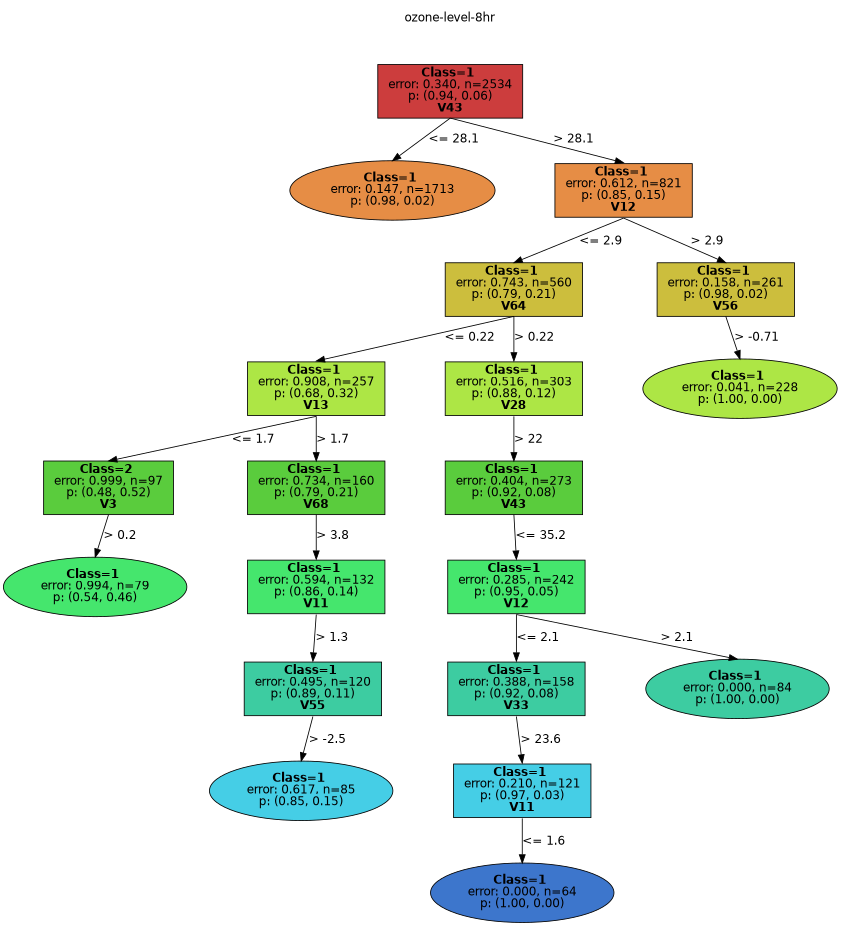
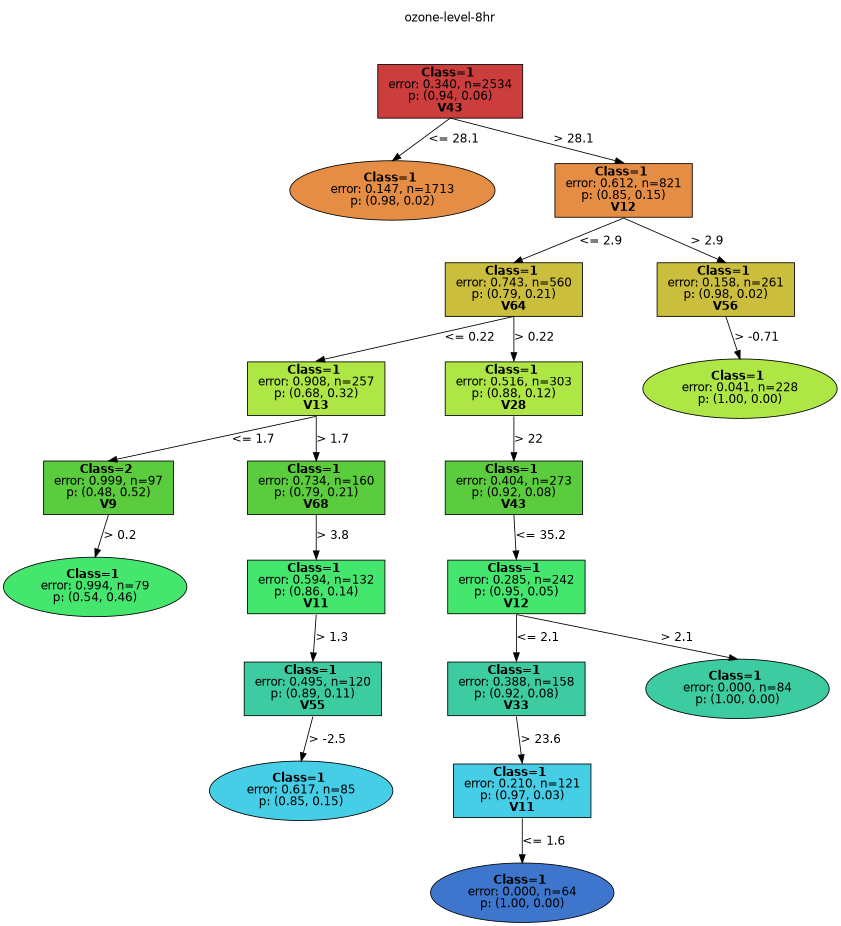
(109, 505) -> (109, 505)
